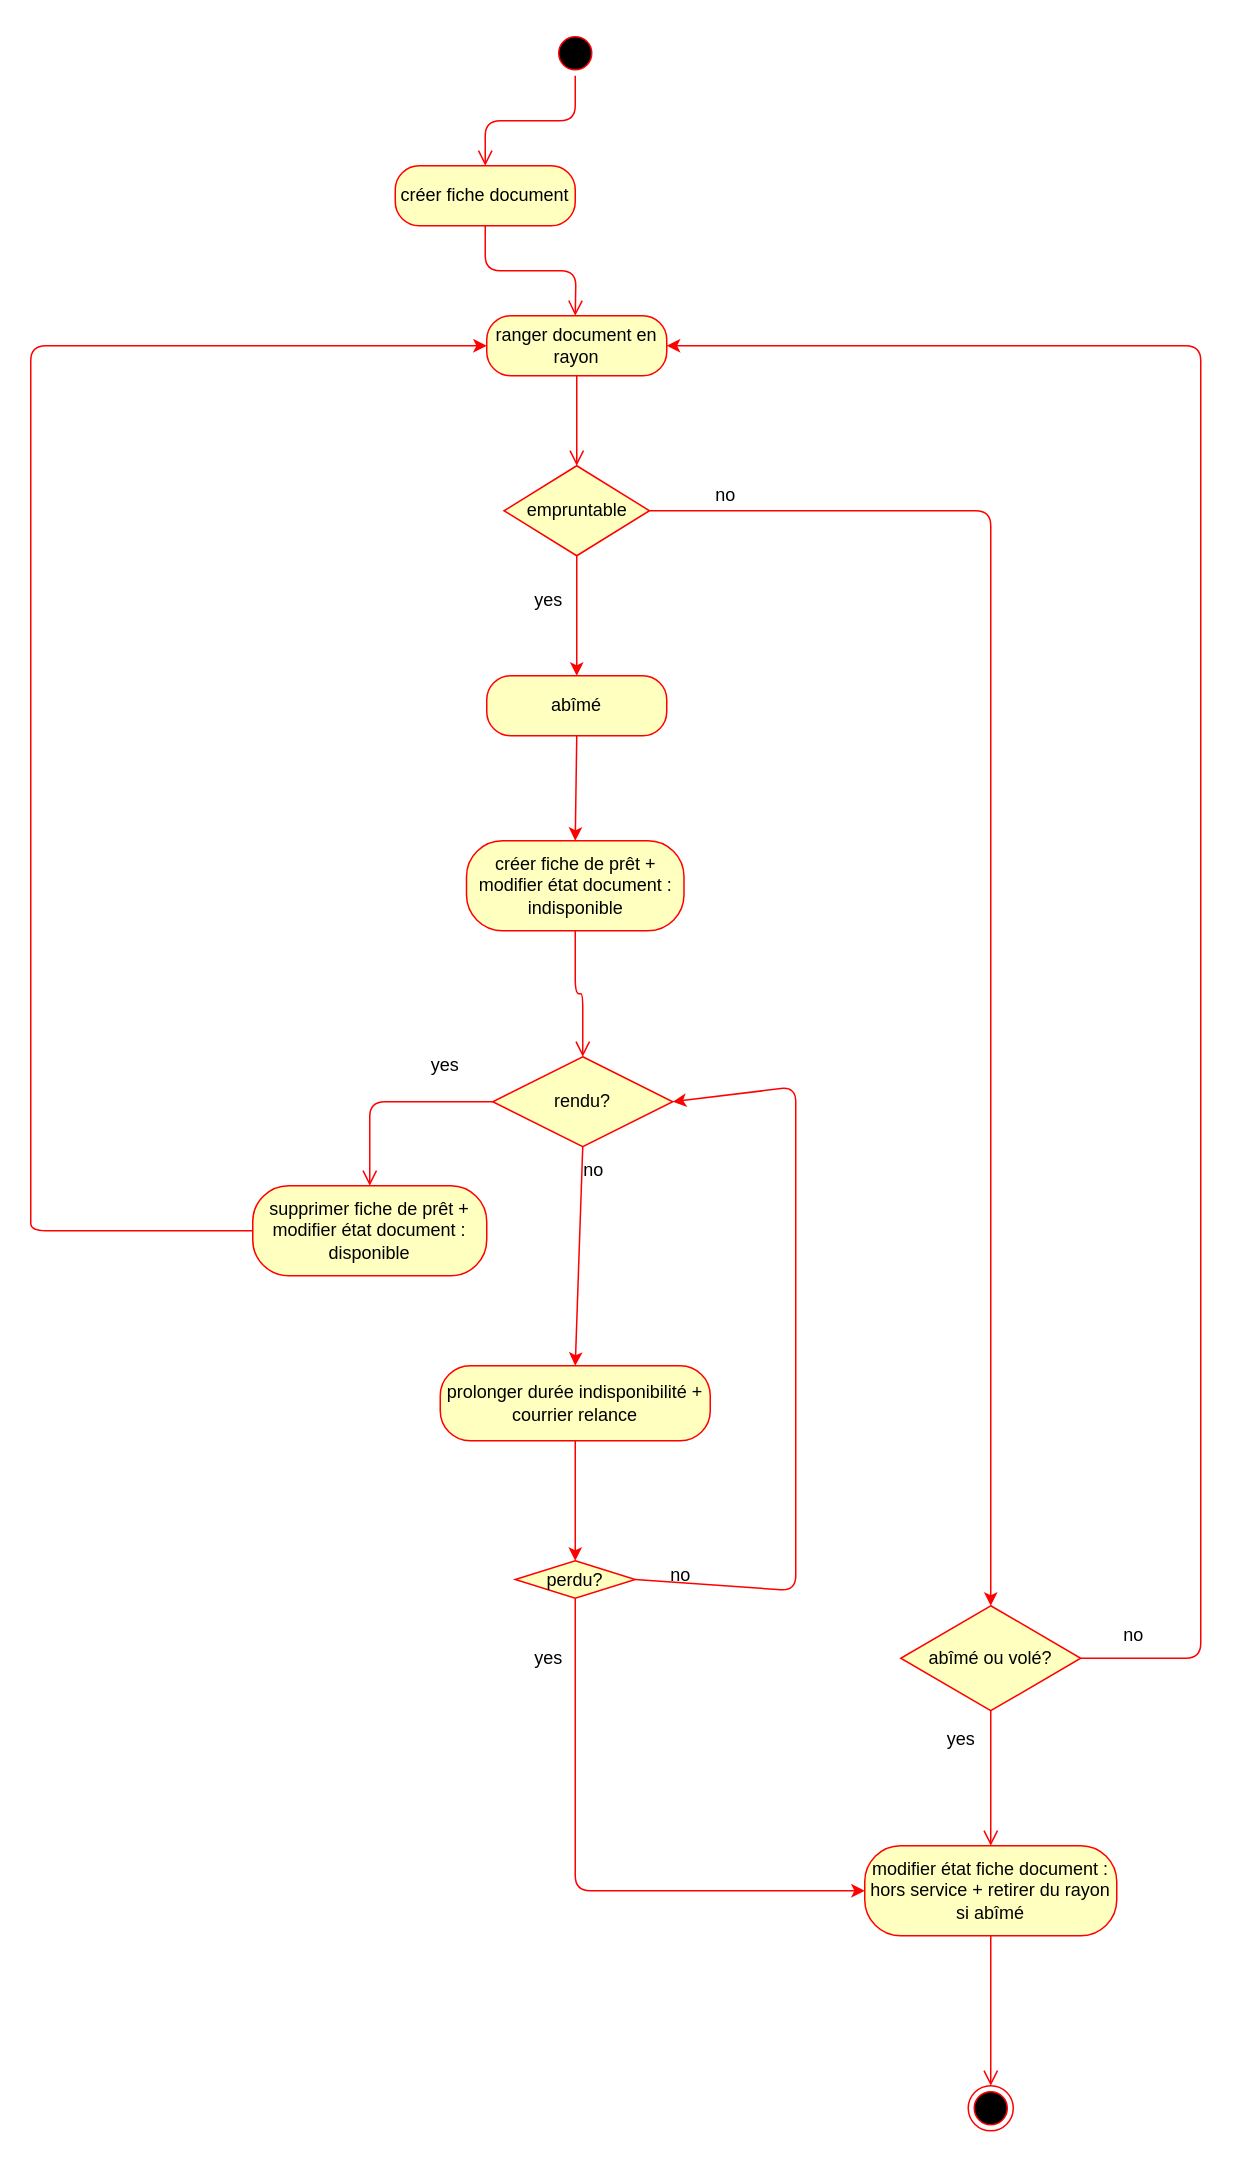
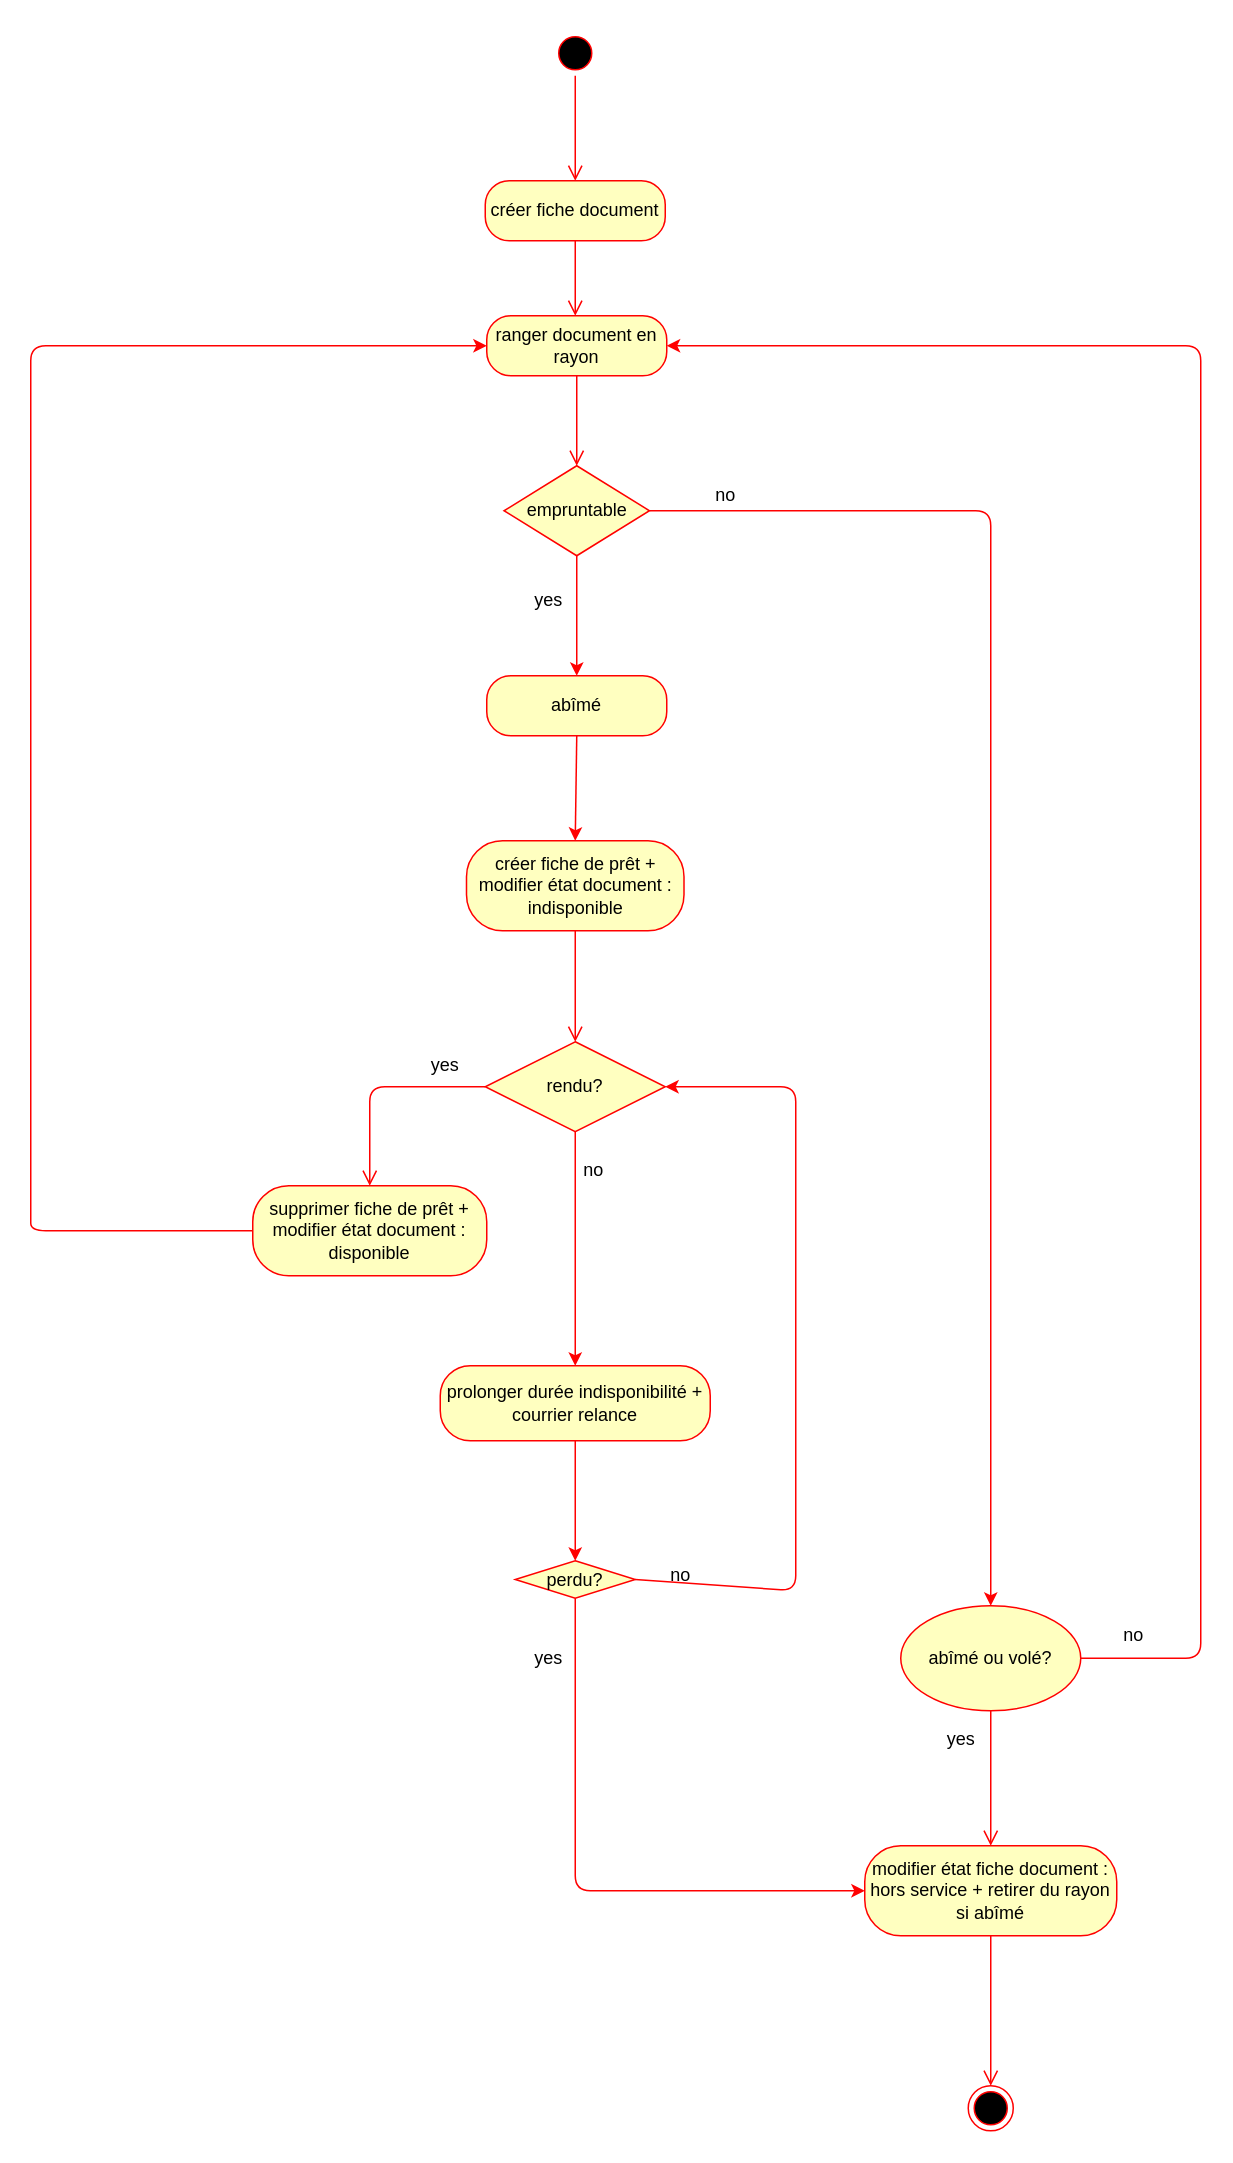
(485, 196) -> (575, 211)
(583, 1102) -> (575, 1087)
(991, 1658) -> (991, 1658)
